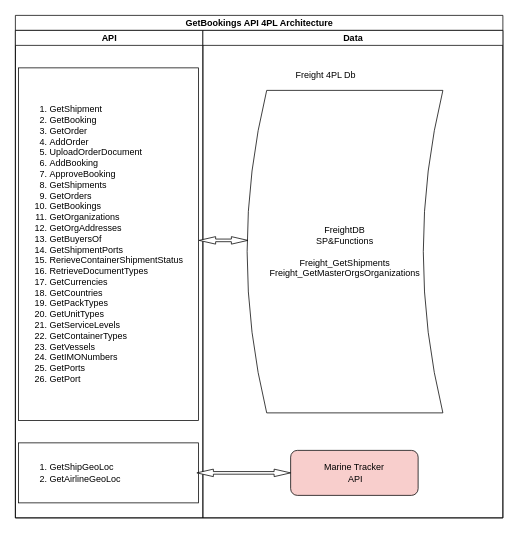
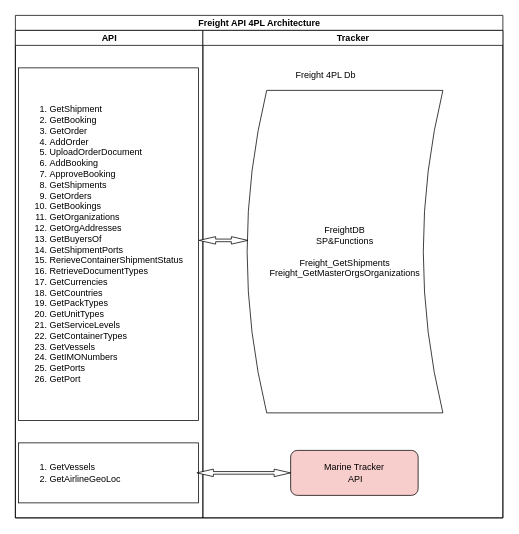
(260, 23) -> (260, 23)
(353, 38) -> (353, 38)
(57, 473) -> (57, 473)
